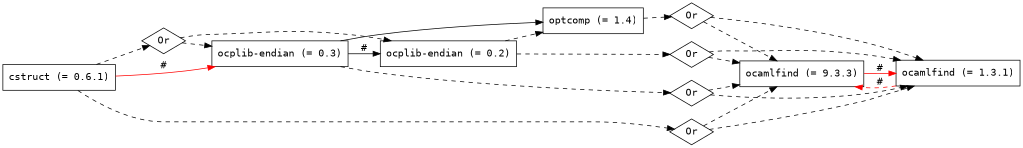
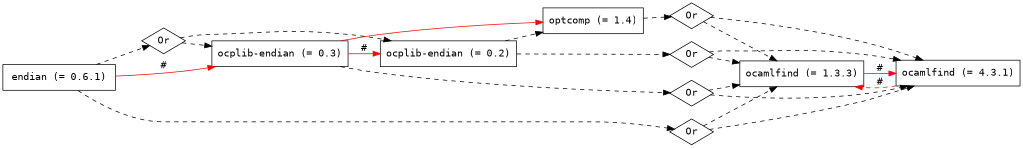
(438, 28) -> (438, 28)
(361, 54) -> (361, 54)
(958, 73) -> (958, 73)
(802, 74) -> (802, 74)
(59, 77) -> (59, 77)
